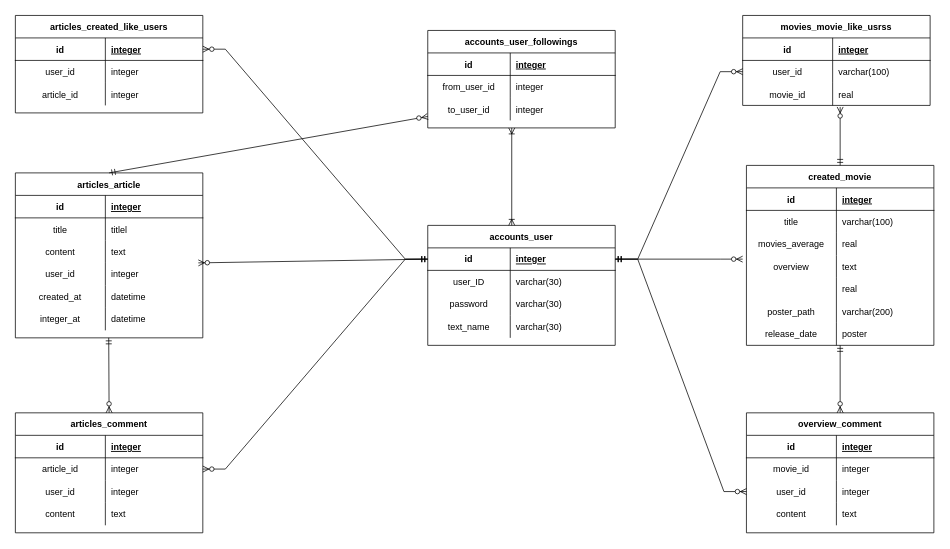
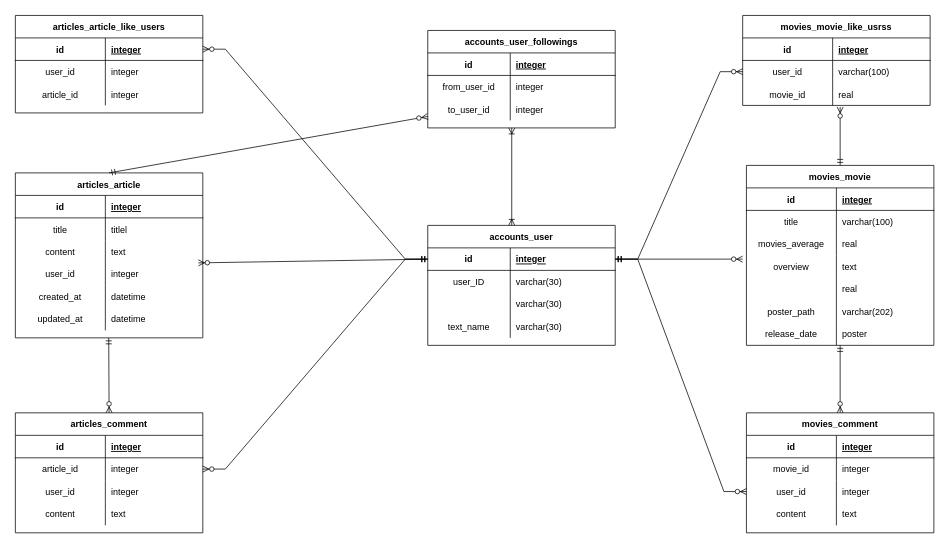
(109, 27) -> (109, 27)
(840, 177) -> (840, 177)
(469, 304) -> none
(872, 312) -> (872, 312)
(60, 320) -> (60, 320)
(840, 425) -> (840, 425)
